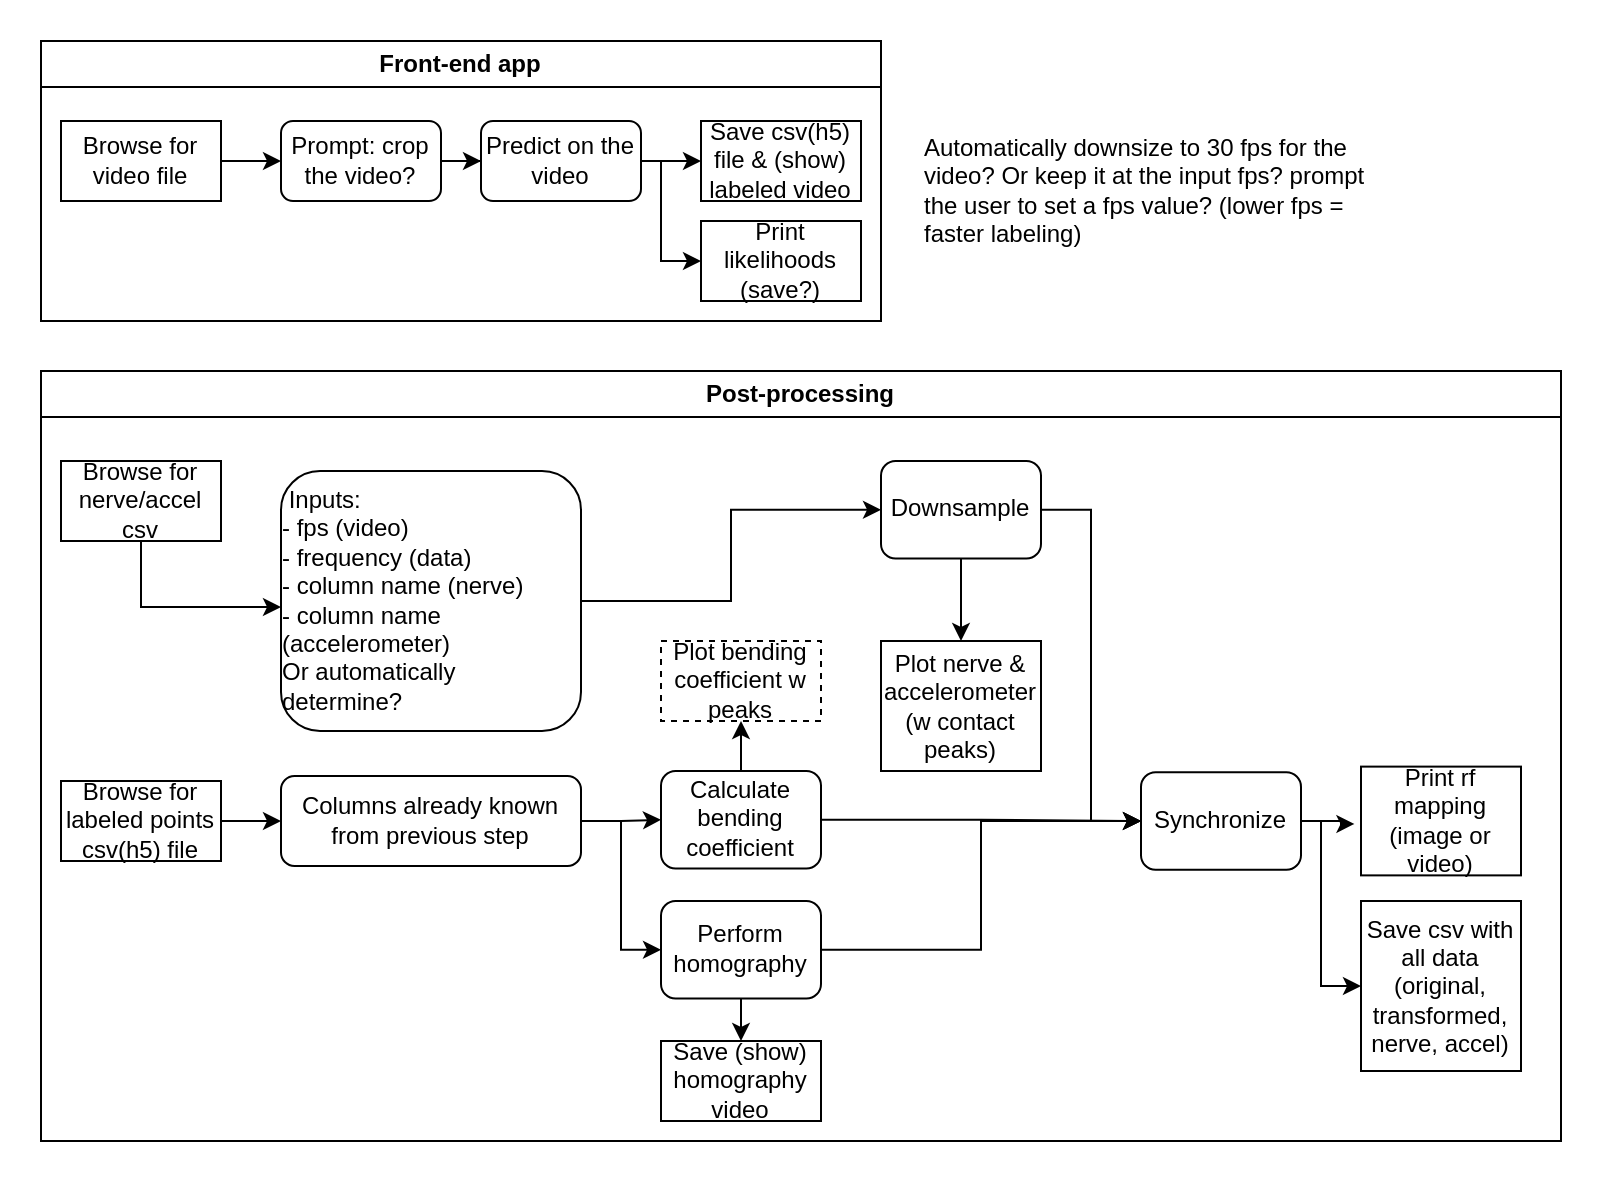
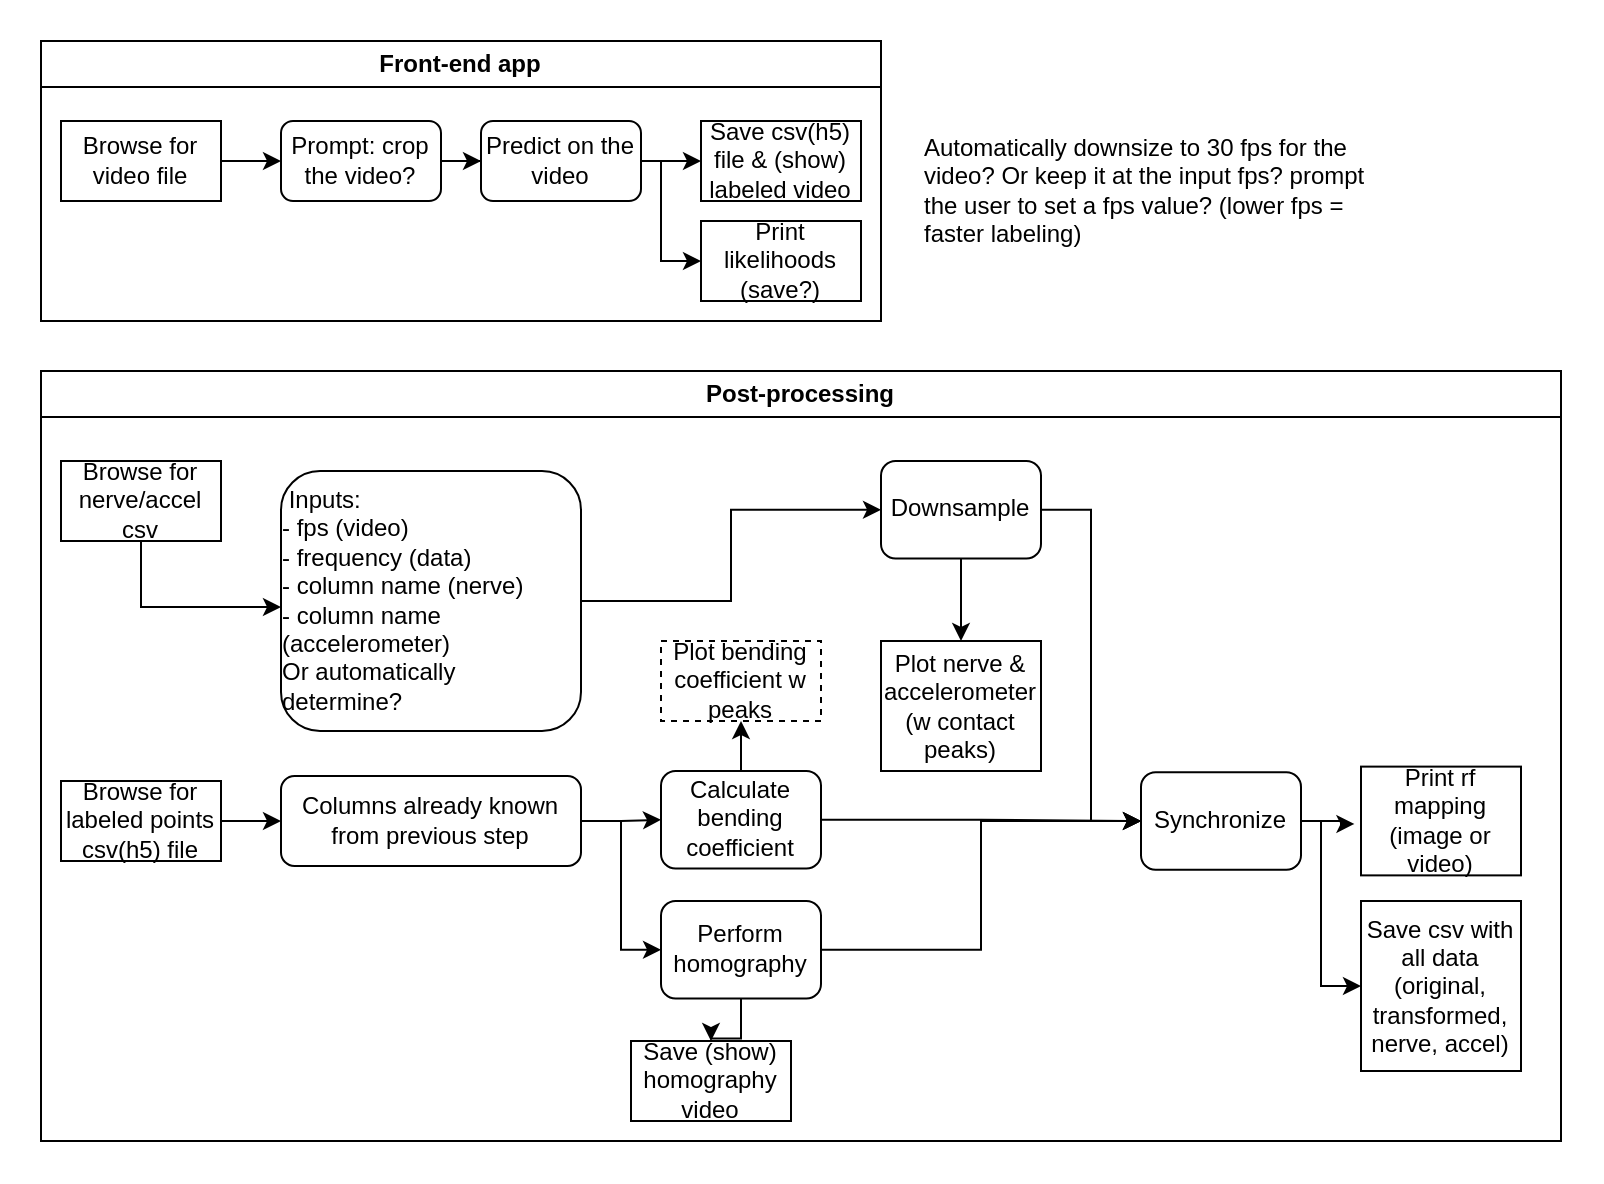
(741, 1081) -> (711, 1081)
